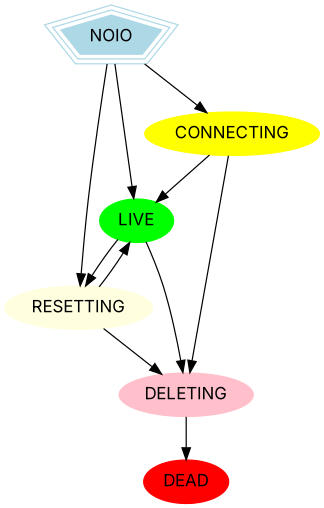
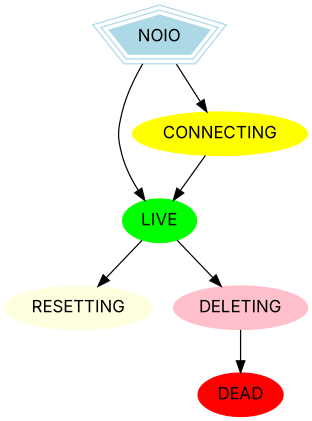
(92, 169) -> none
(210, 258) -> none
(112, 270) -> none
(128, 348) -> none
